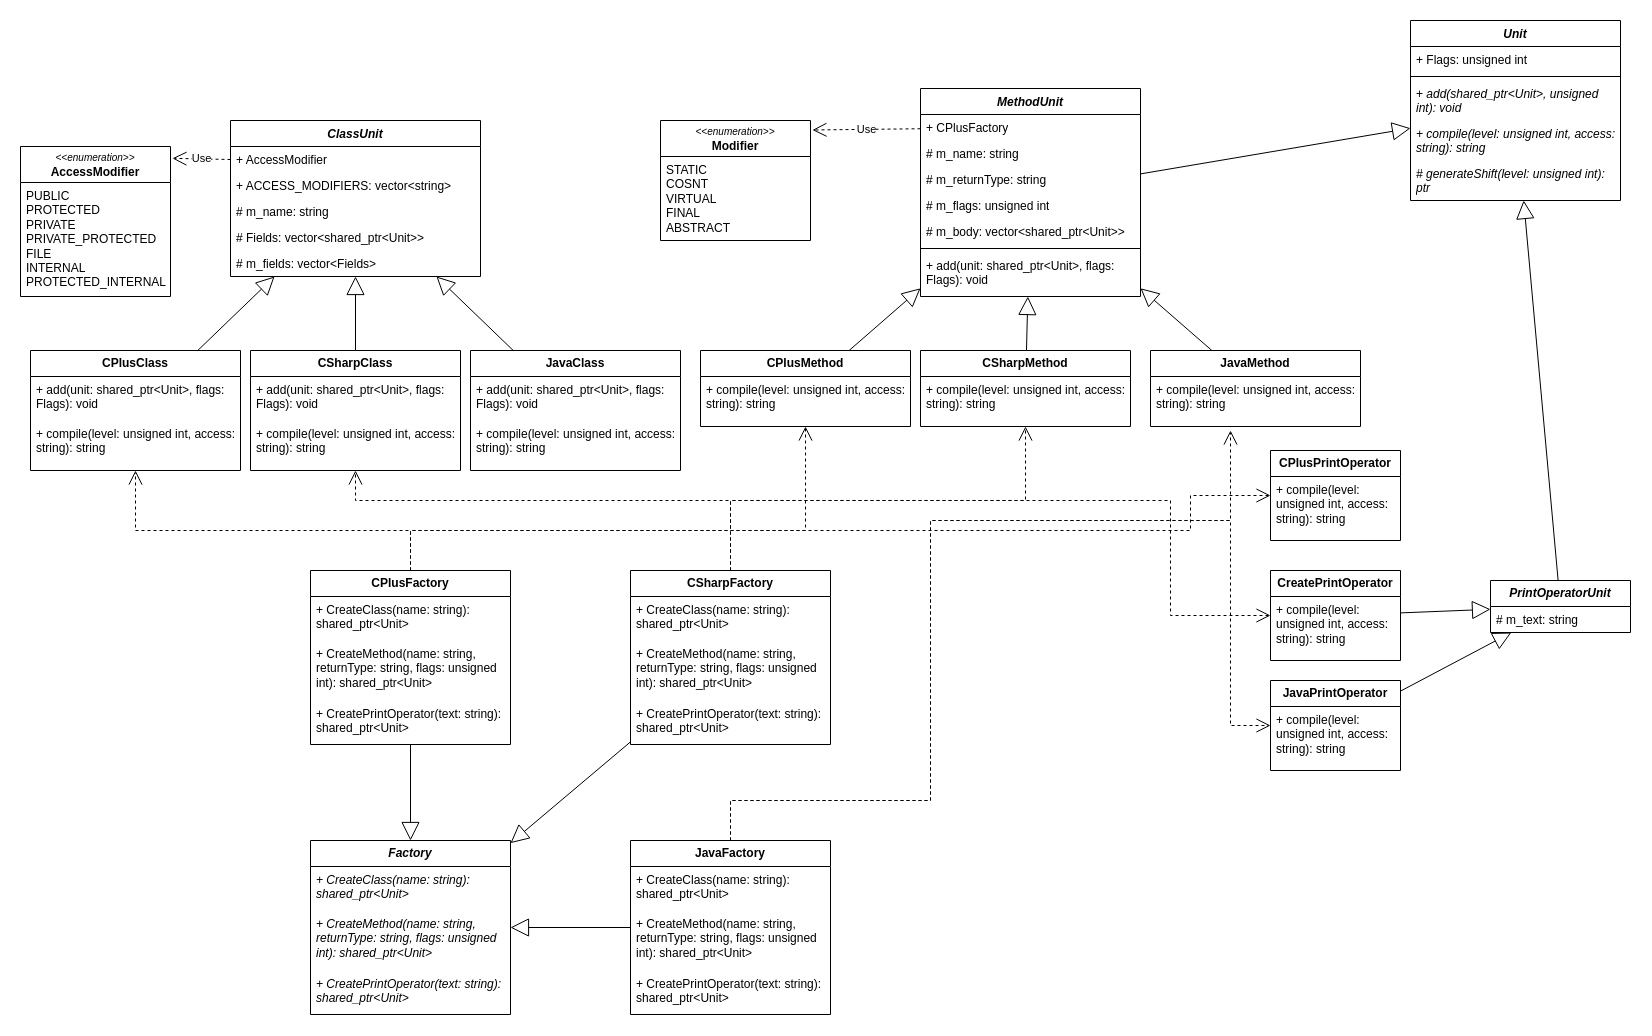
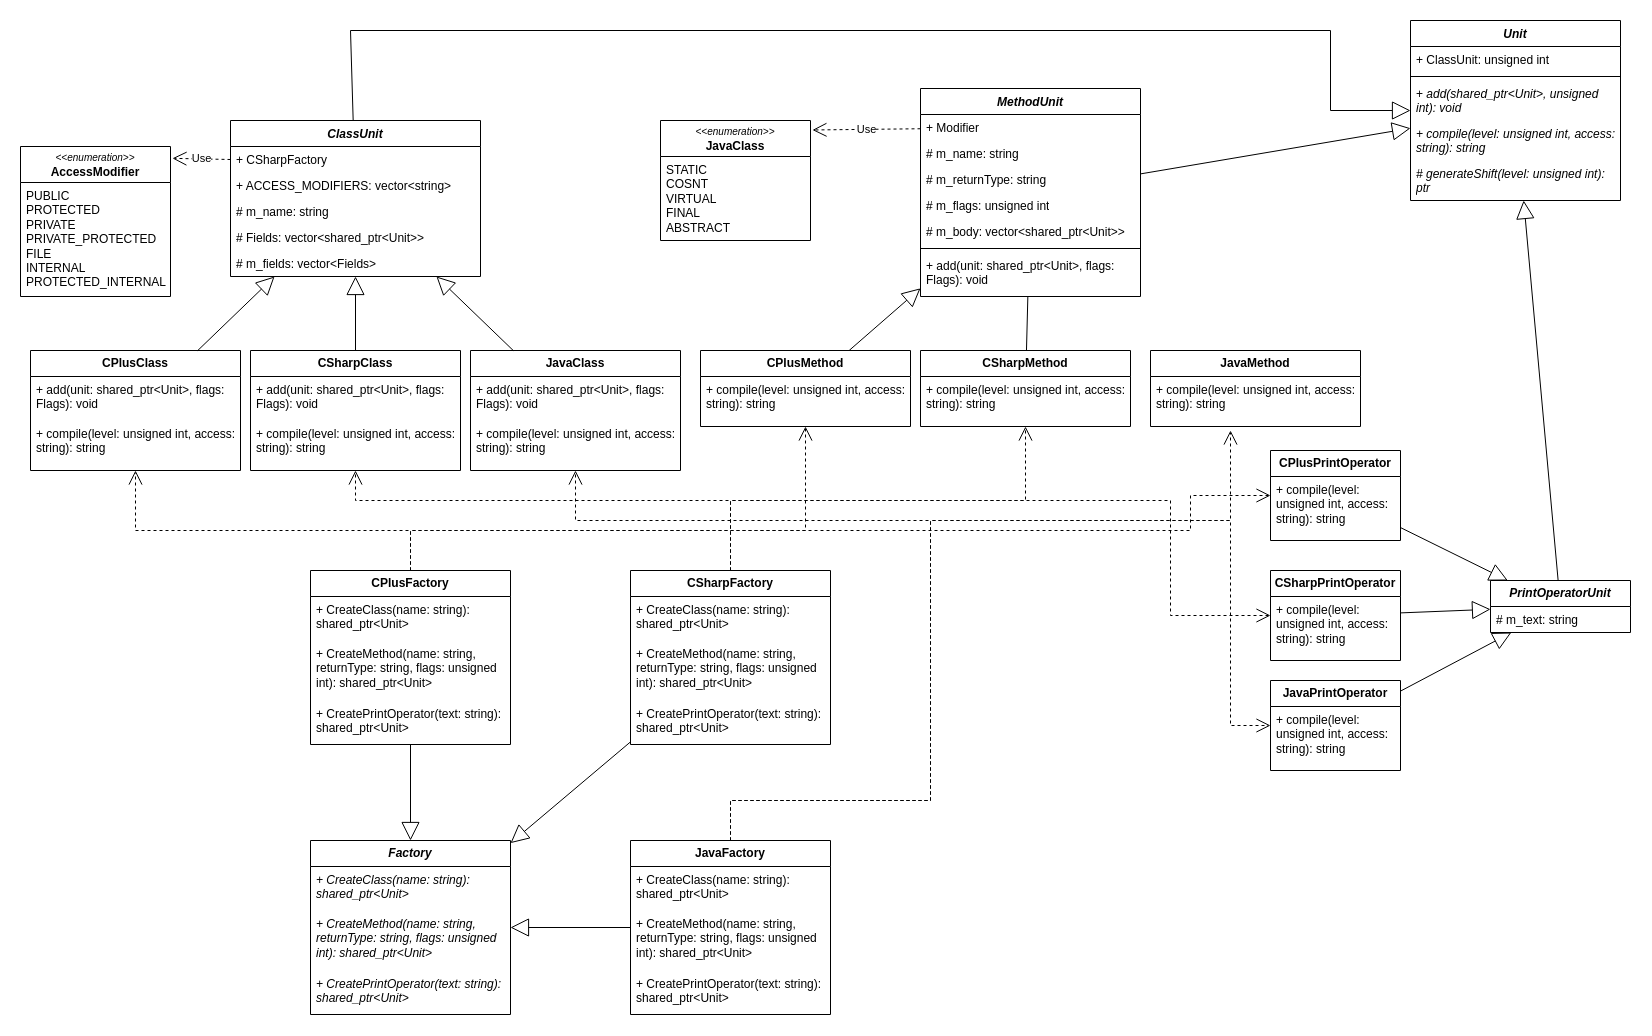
none -> (866, 31)
(1476, 61) -> (1488, 61)
(970, 129) -> (955, 129)
(736, 139) -> (736, 139)
(286, 161) -> (285, 161)
(1027, 316) -> (1028, 308)
(1182, 324) -> none
none -> (729, 521)
none -> (1446, 550)
(1336, 584) -> (1336, 584)
